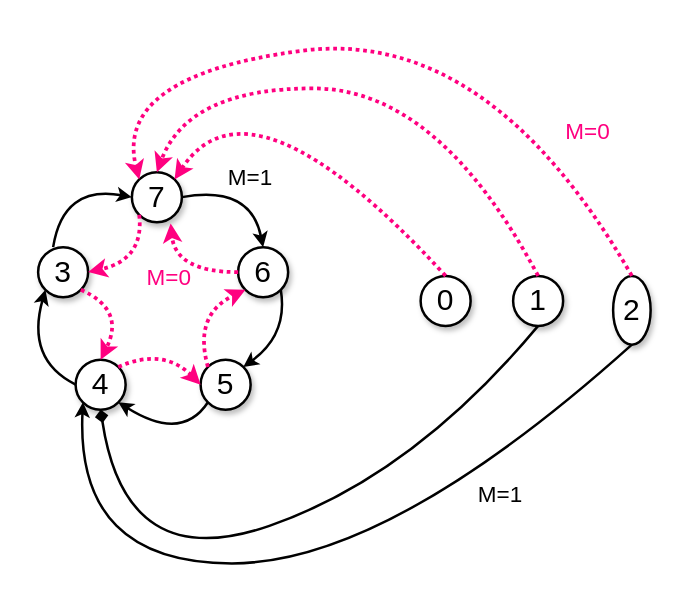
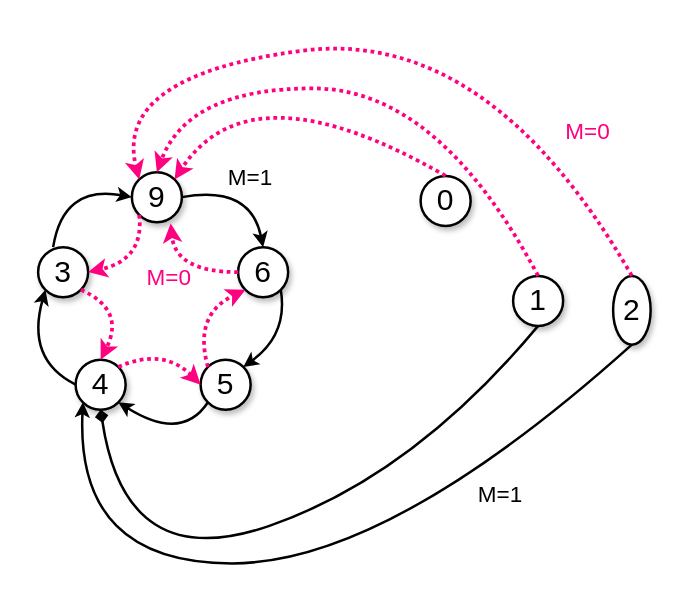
(157, 197) -> (157, 197)
(446, 301) -> (446, 201)
